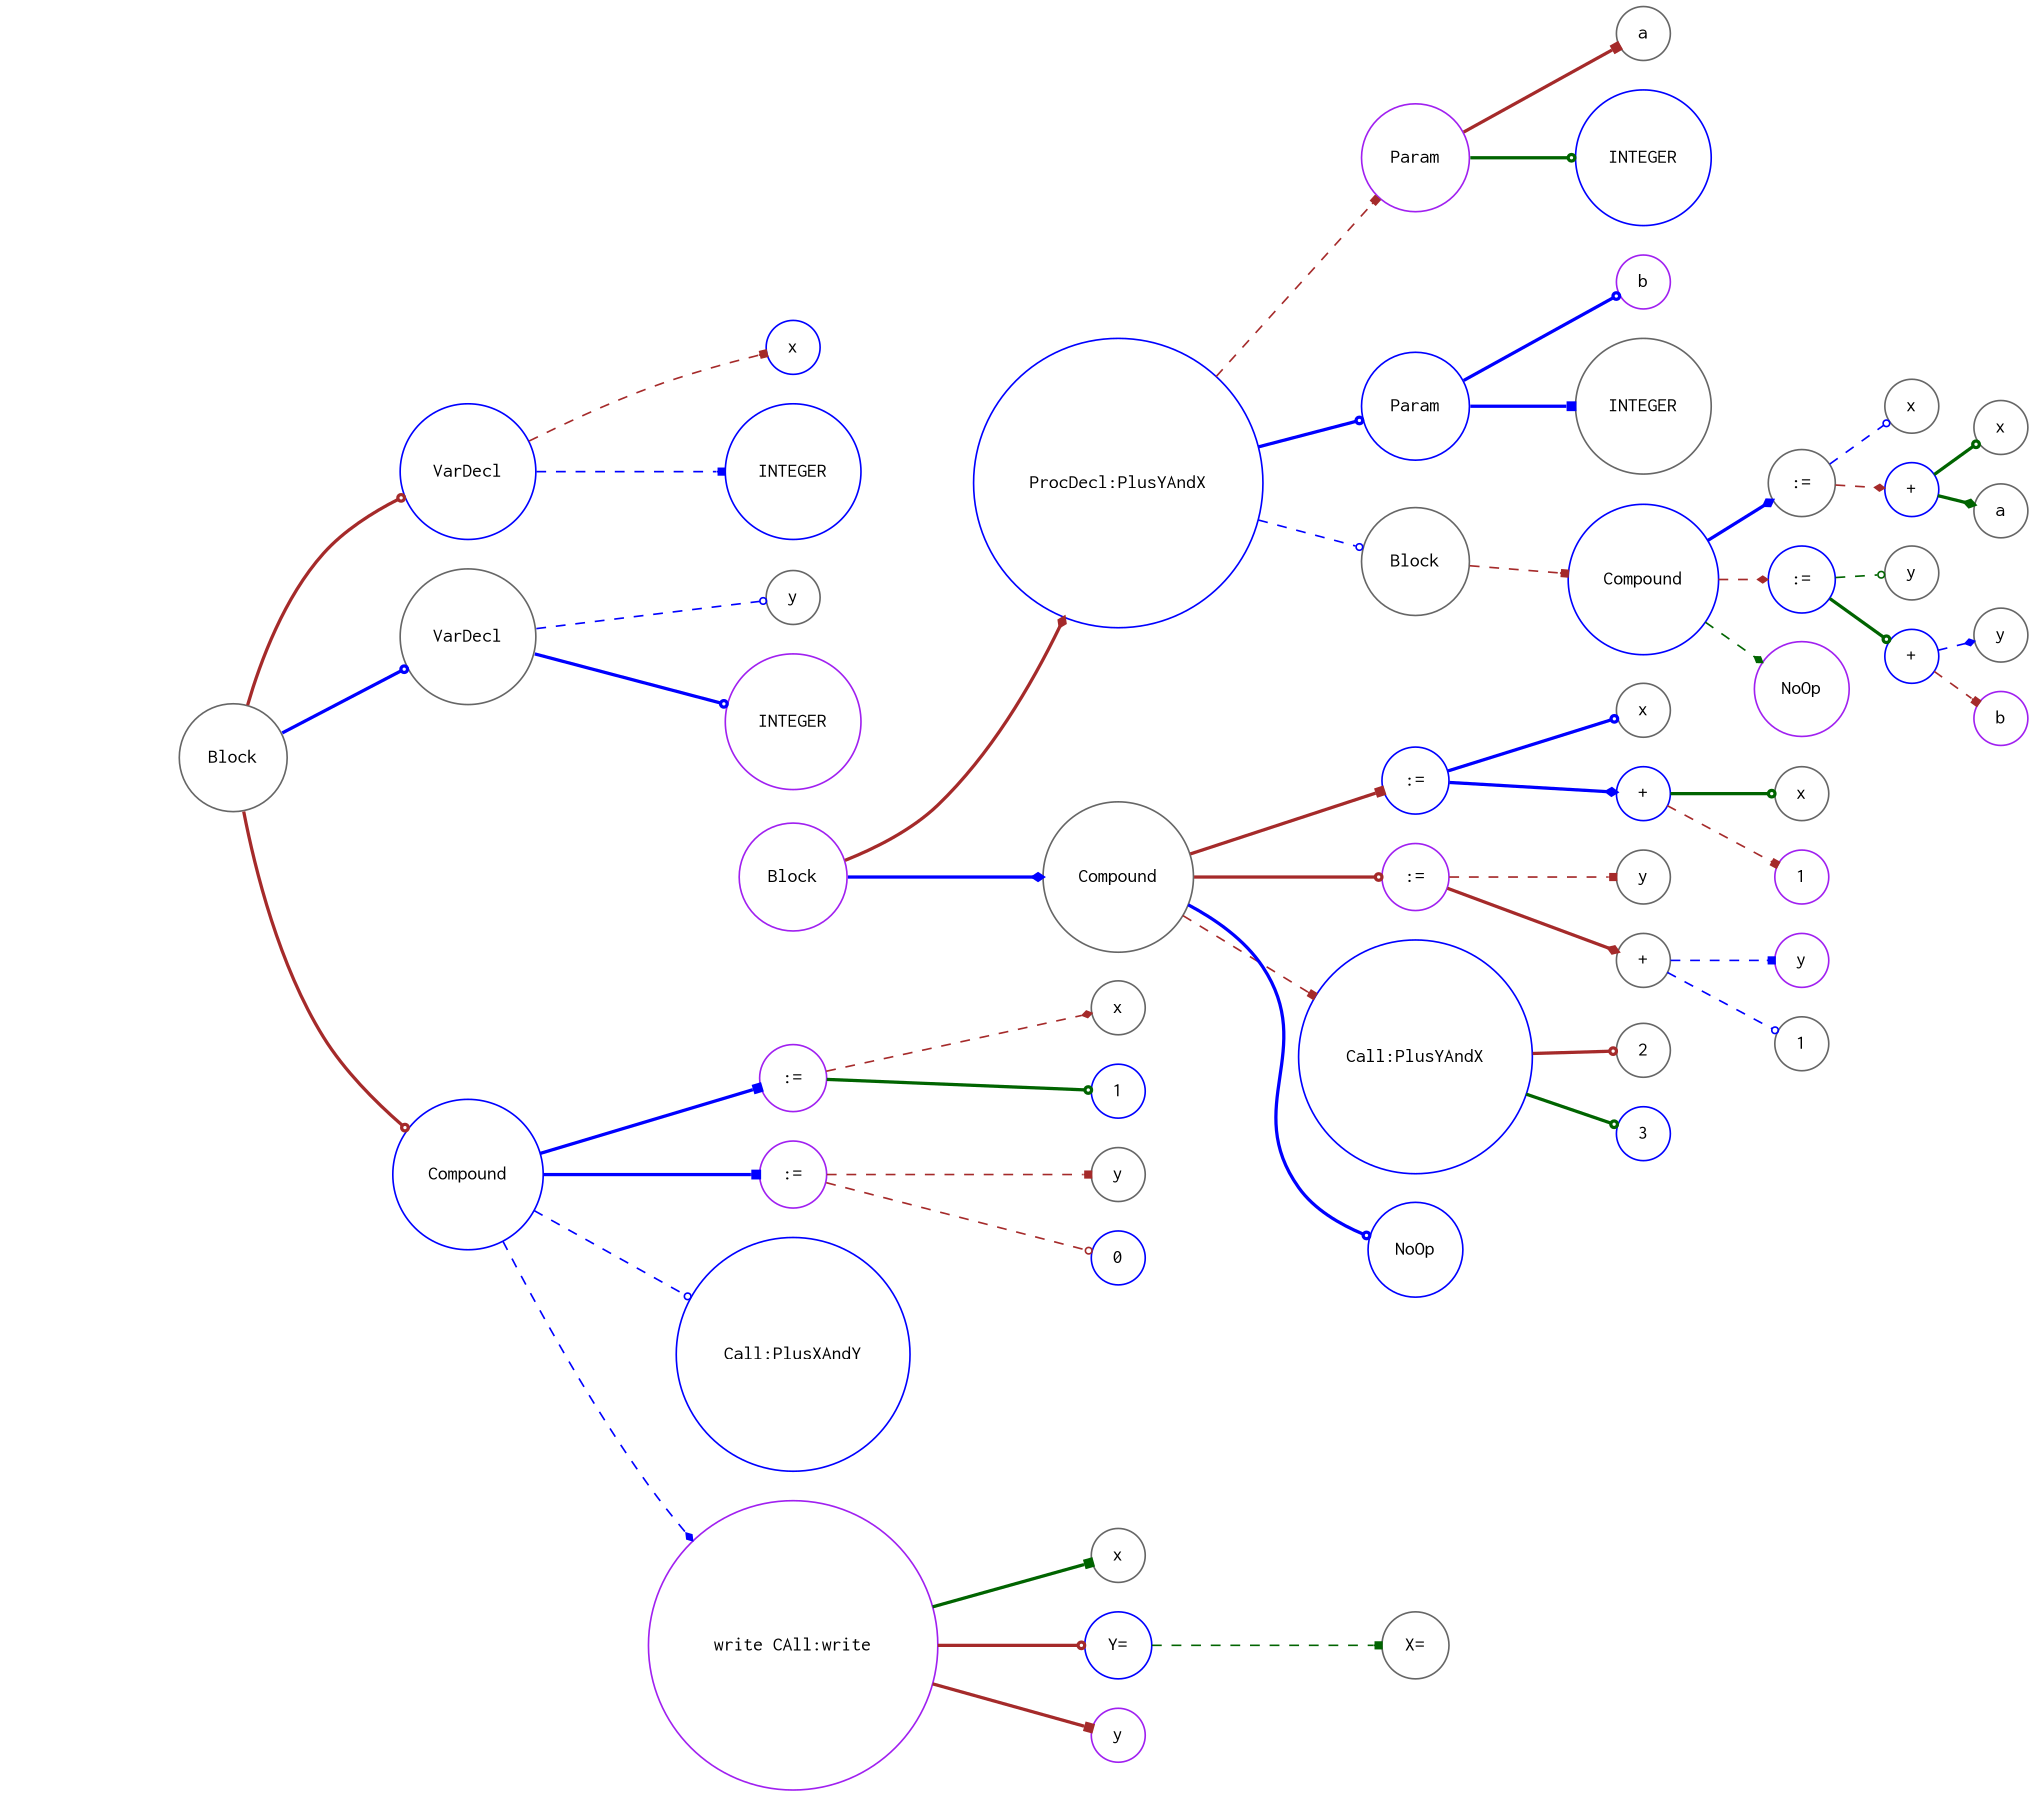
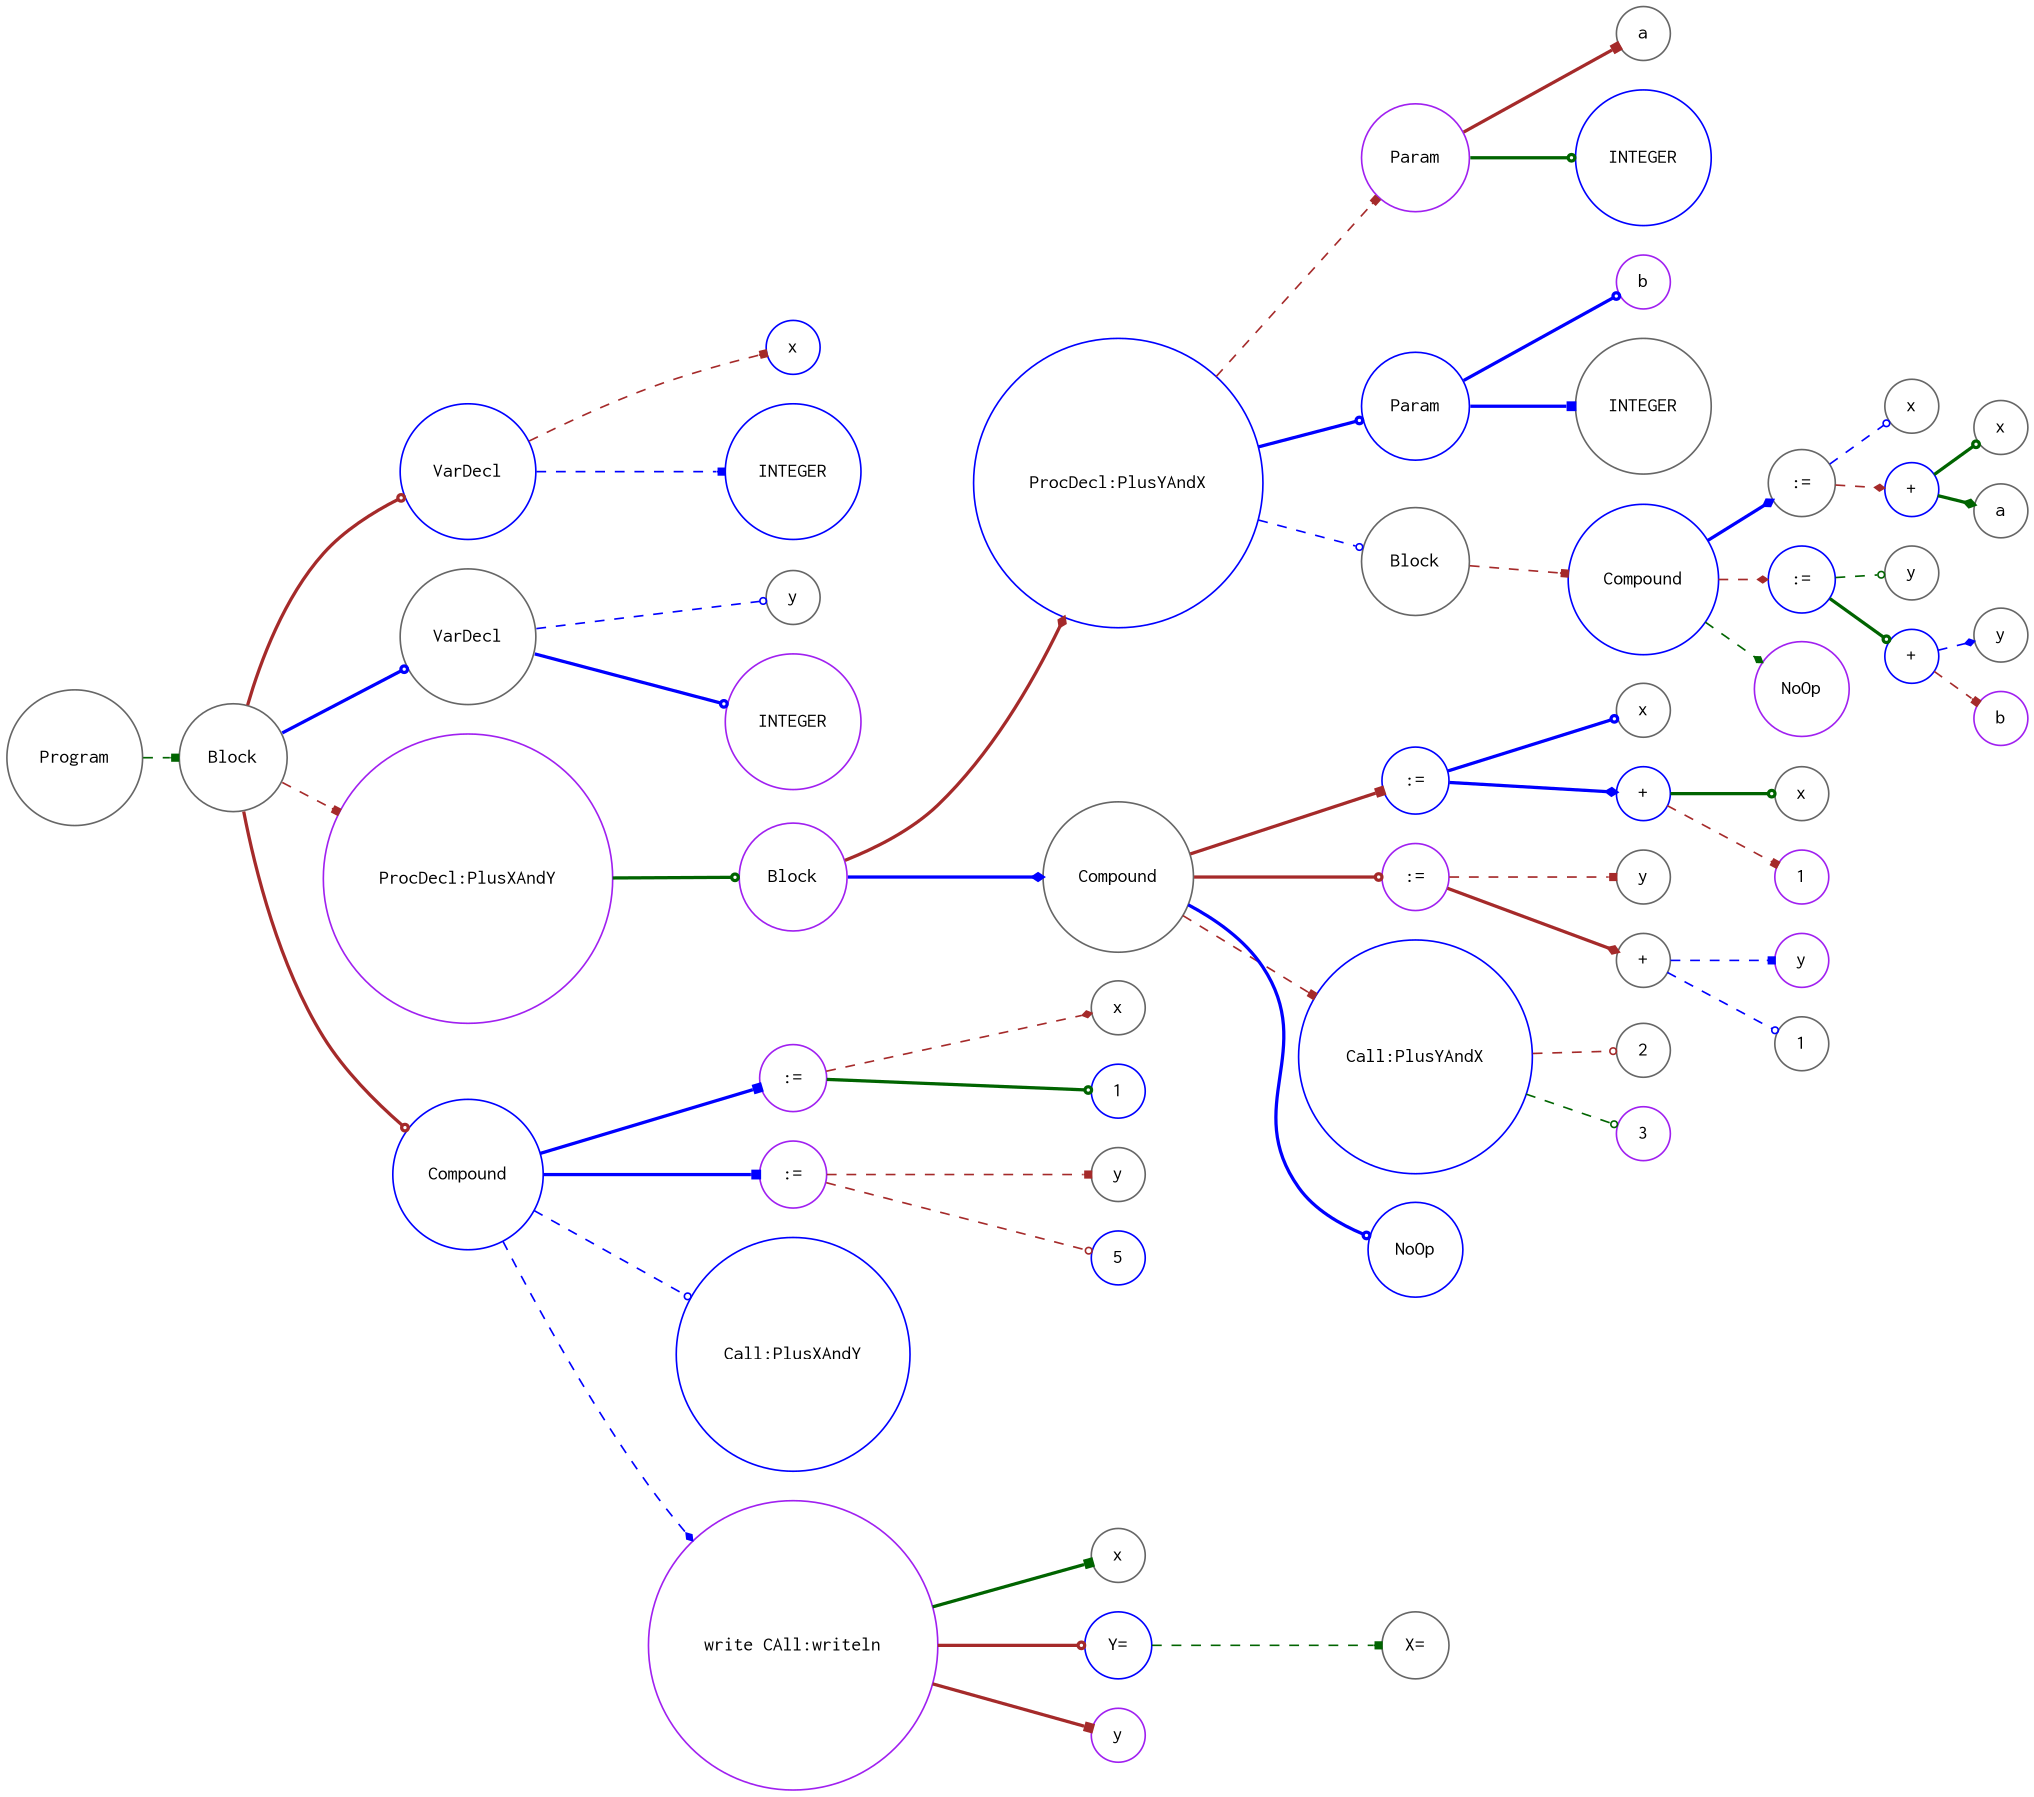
none -> (75, 758)
none -> (468, 879)
(1571, 1052) -> (1571, 1052)
(1568, 1109) -> (1568, 1109)
(1643, 1134) -> (1643, 1134)
(1118, 1258) -> (1118, 1258)
(793, 1645) -> (793, 1645)
